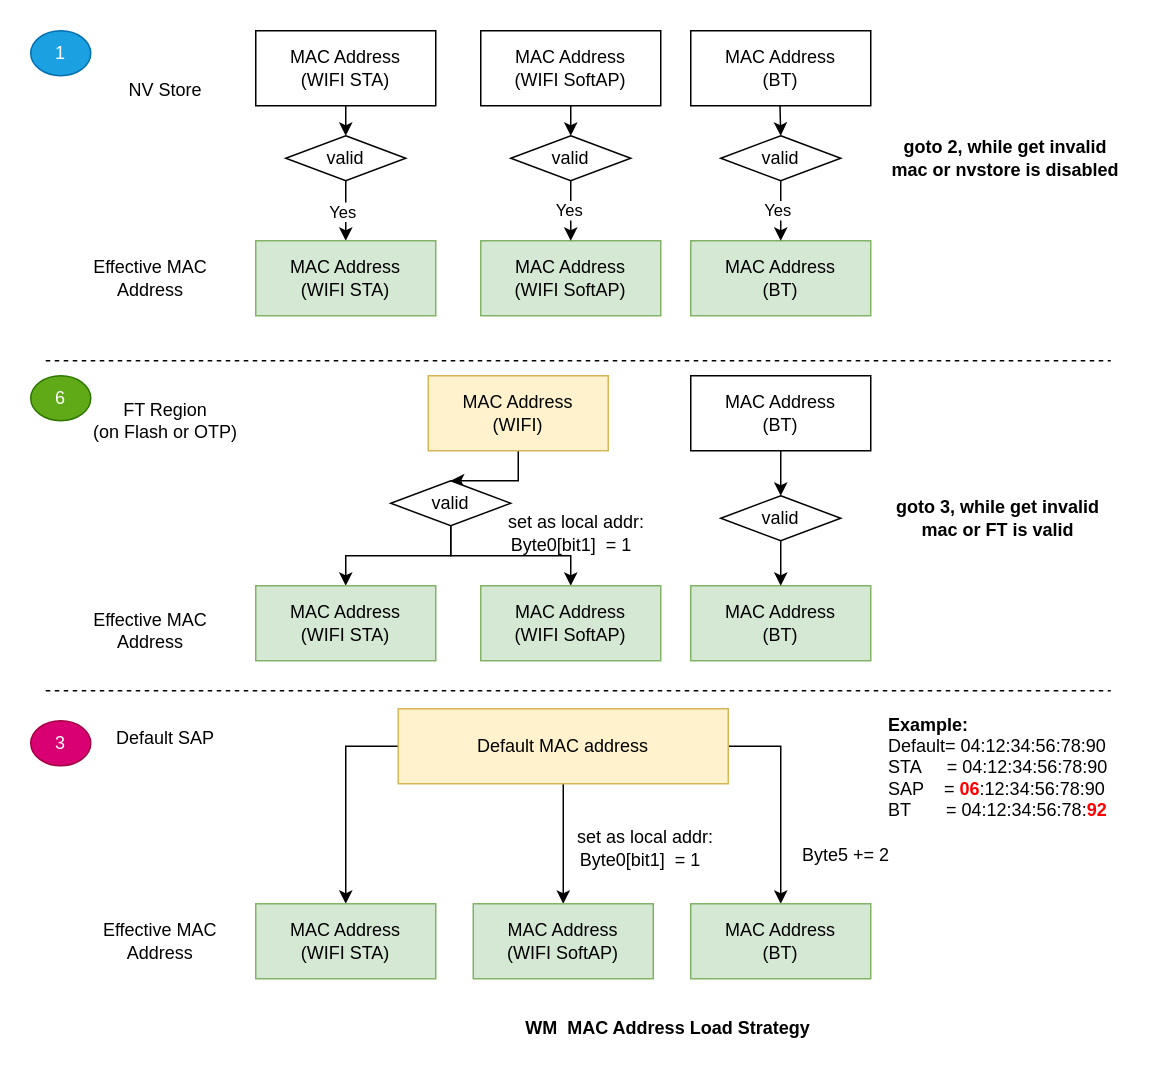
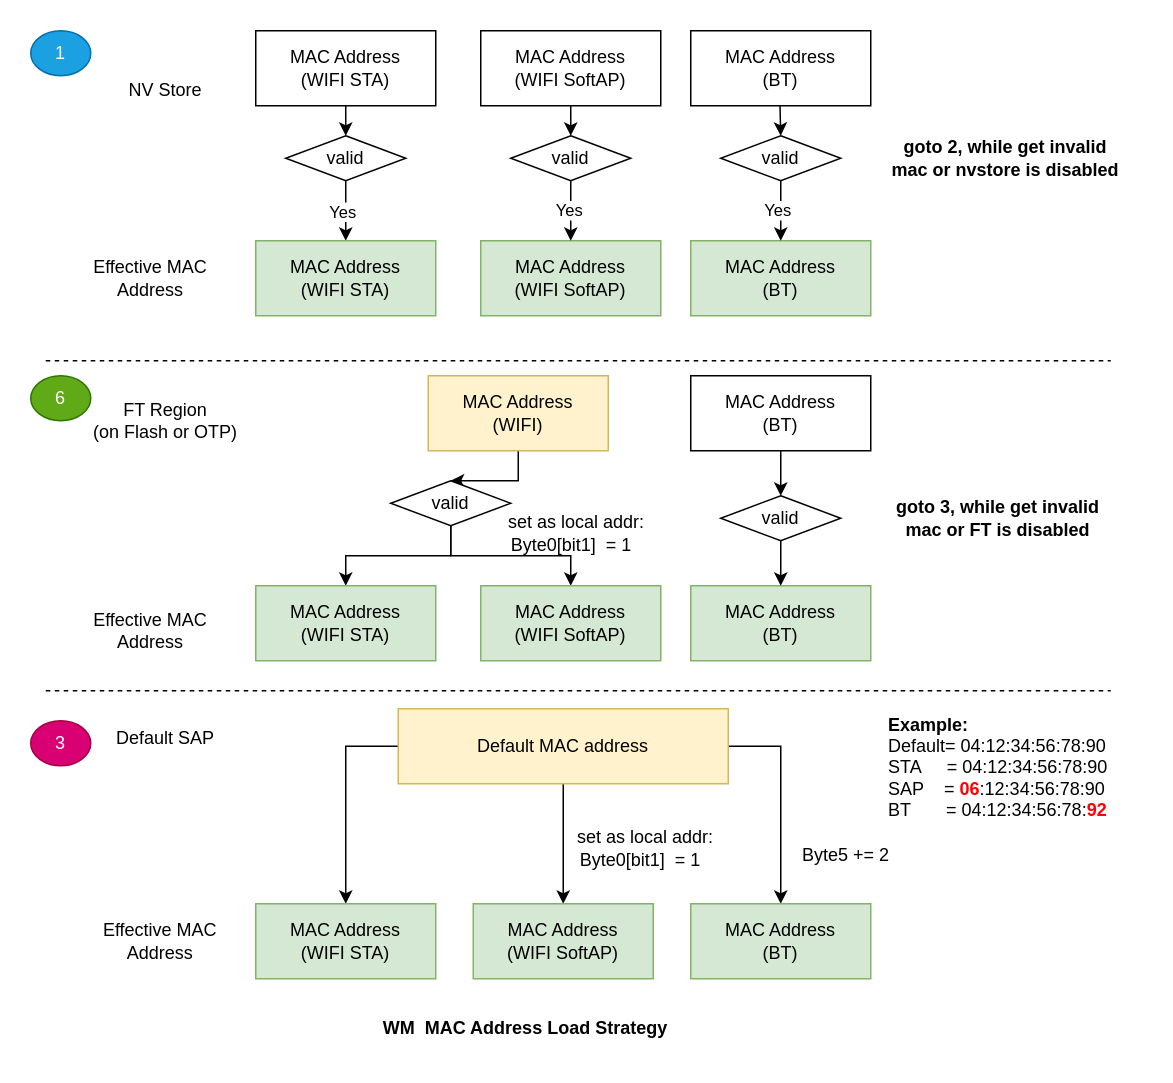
(998, 518) -> (998, 518)
(668, 1028) -> (526, 1028)
